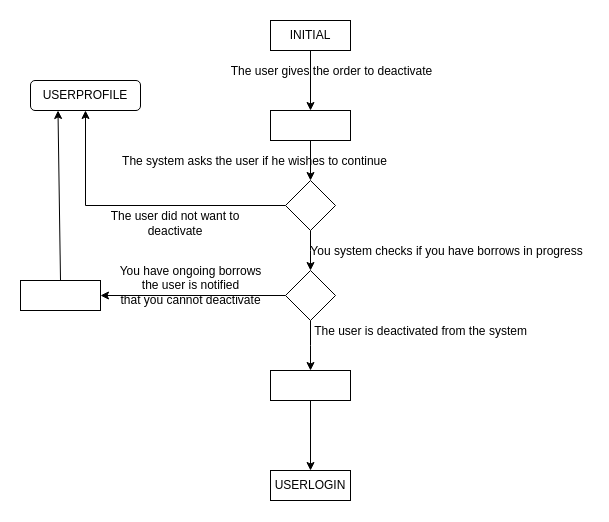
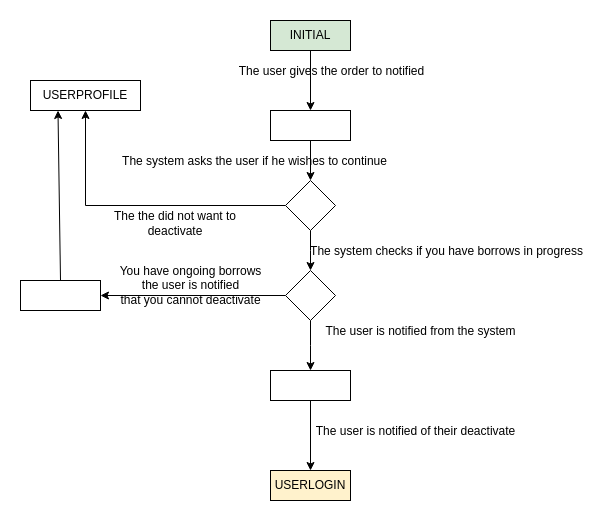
(311, 36) -> (311, 36)
(332, 72) -> (332, 72)
(86, 96) -> (86, 96)
(176, 224) -> (176, 224)
(447, 252) -> (447, 252)
(421, 332) -> (421, 332)
none -> (415, 431)
(311, 486) -> (311, 486)
